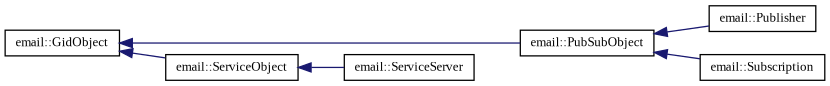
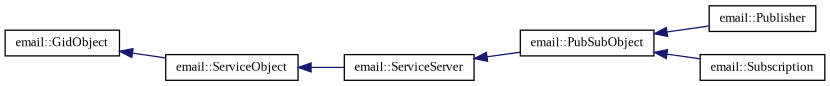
(326, 43) -> (504, 54)
